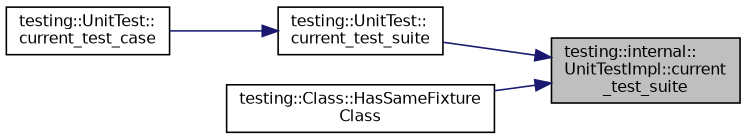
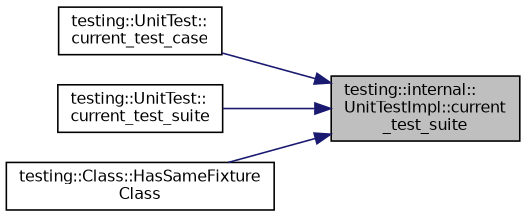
(216, 31) -> (269, 66)
